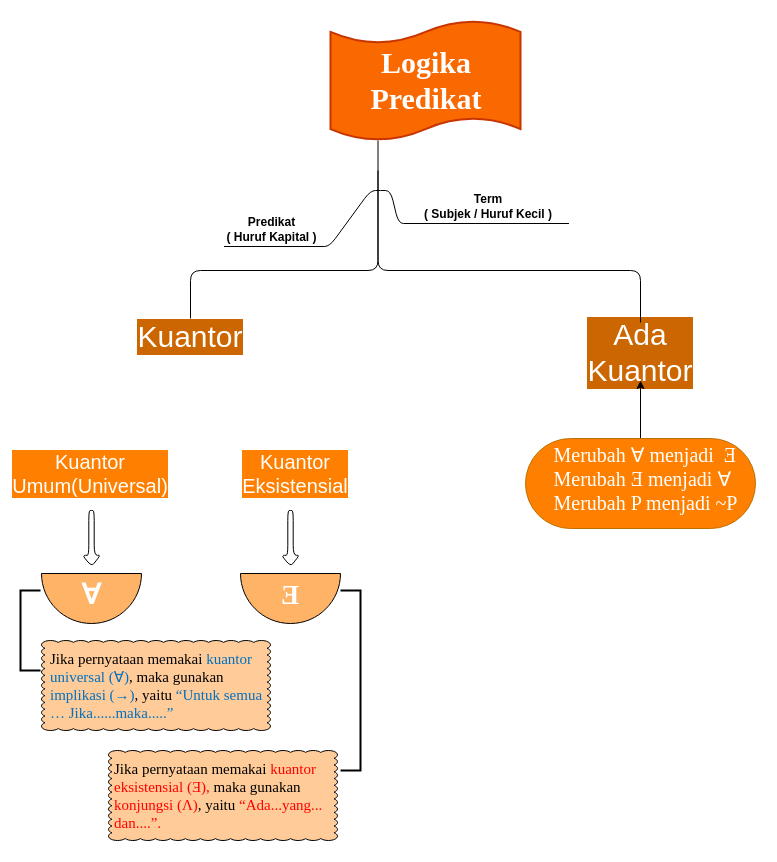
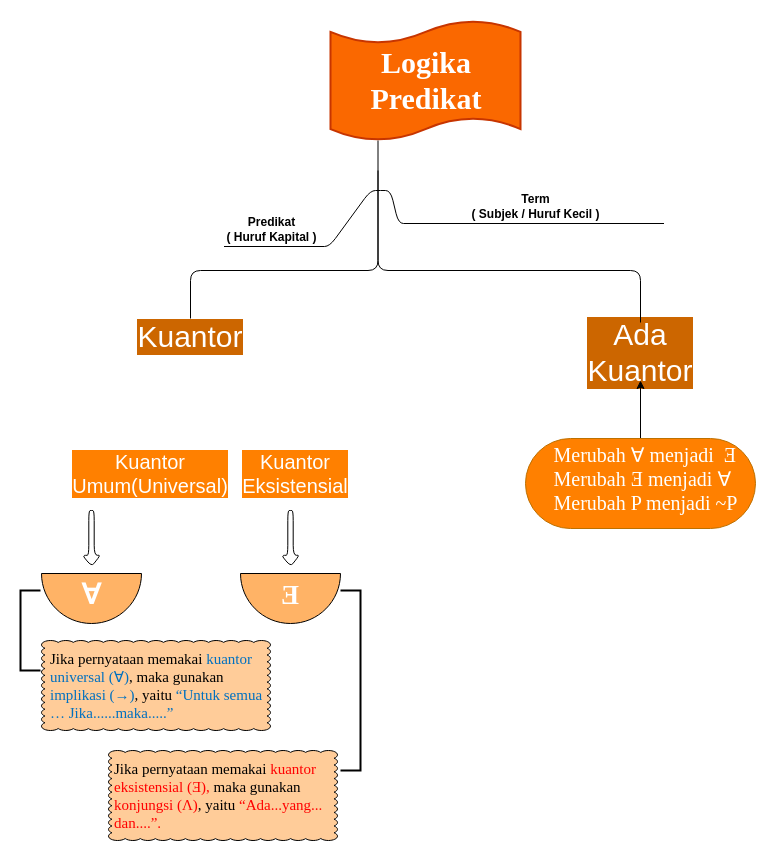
(489, 209) -> (536, 209)
(91, 474) -> (151, 474)
